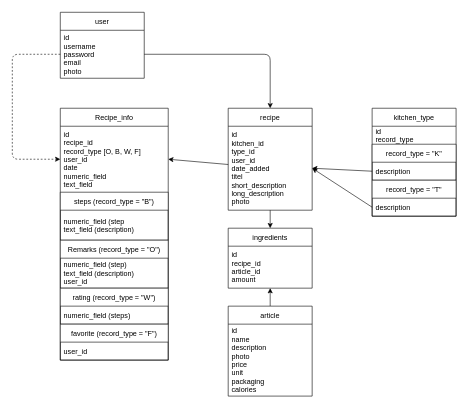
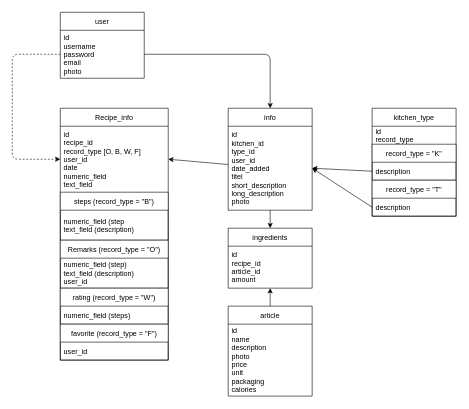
(270, 118) -> (270, 118)
